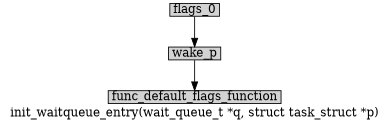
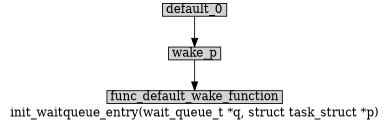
(195, 10) -> (195, 10)
(195, 97) -> (195, 97)
